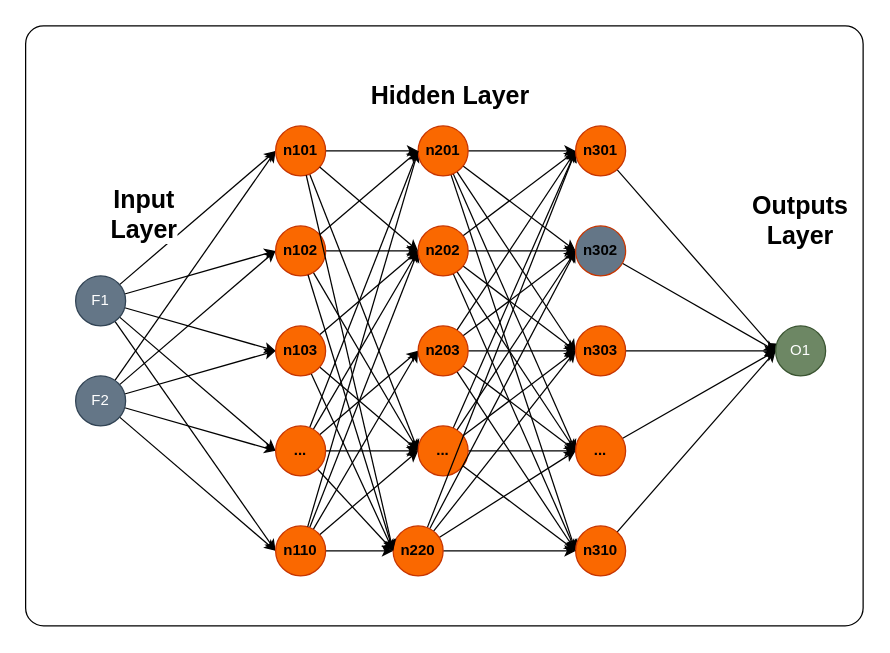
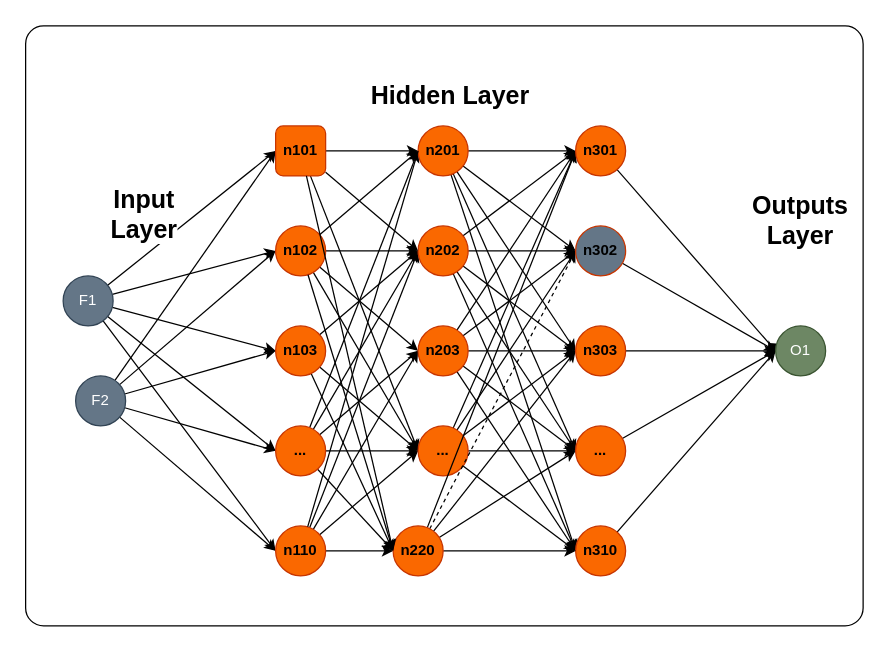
(301, 151) -> (301, 151)
(101, 301) -> (88, 301)
none -> (386, 323)
(530, 337) -> (530, 337)
